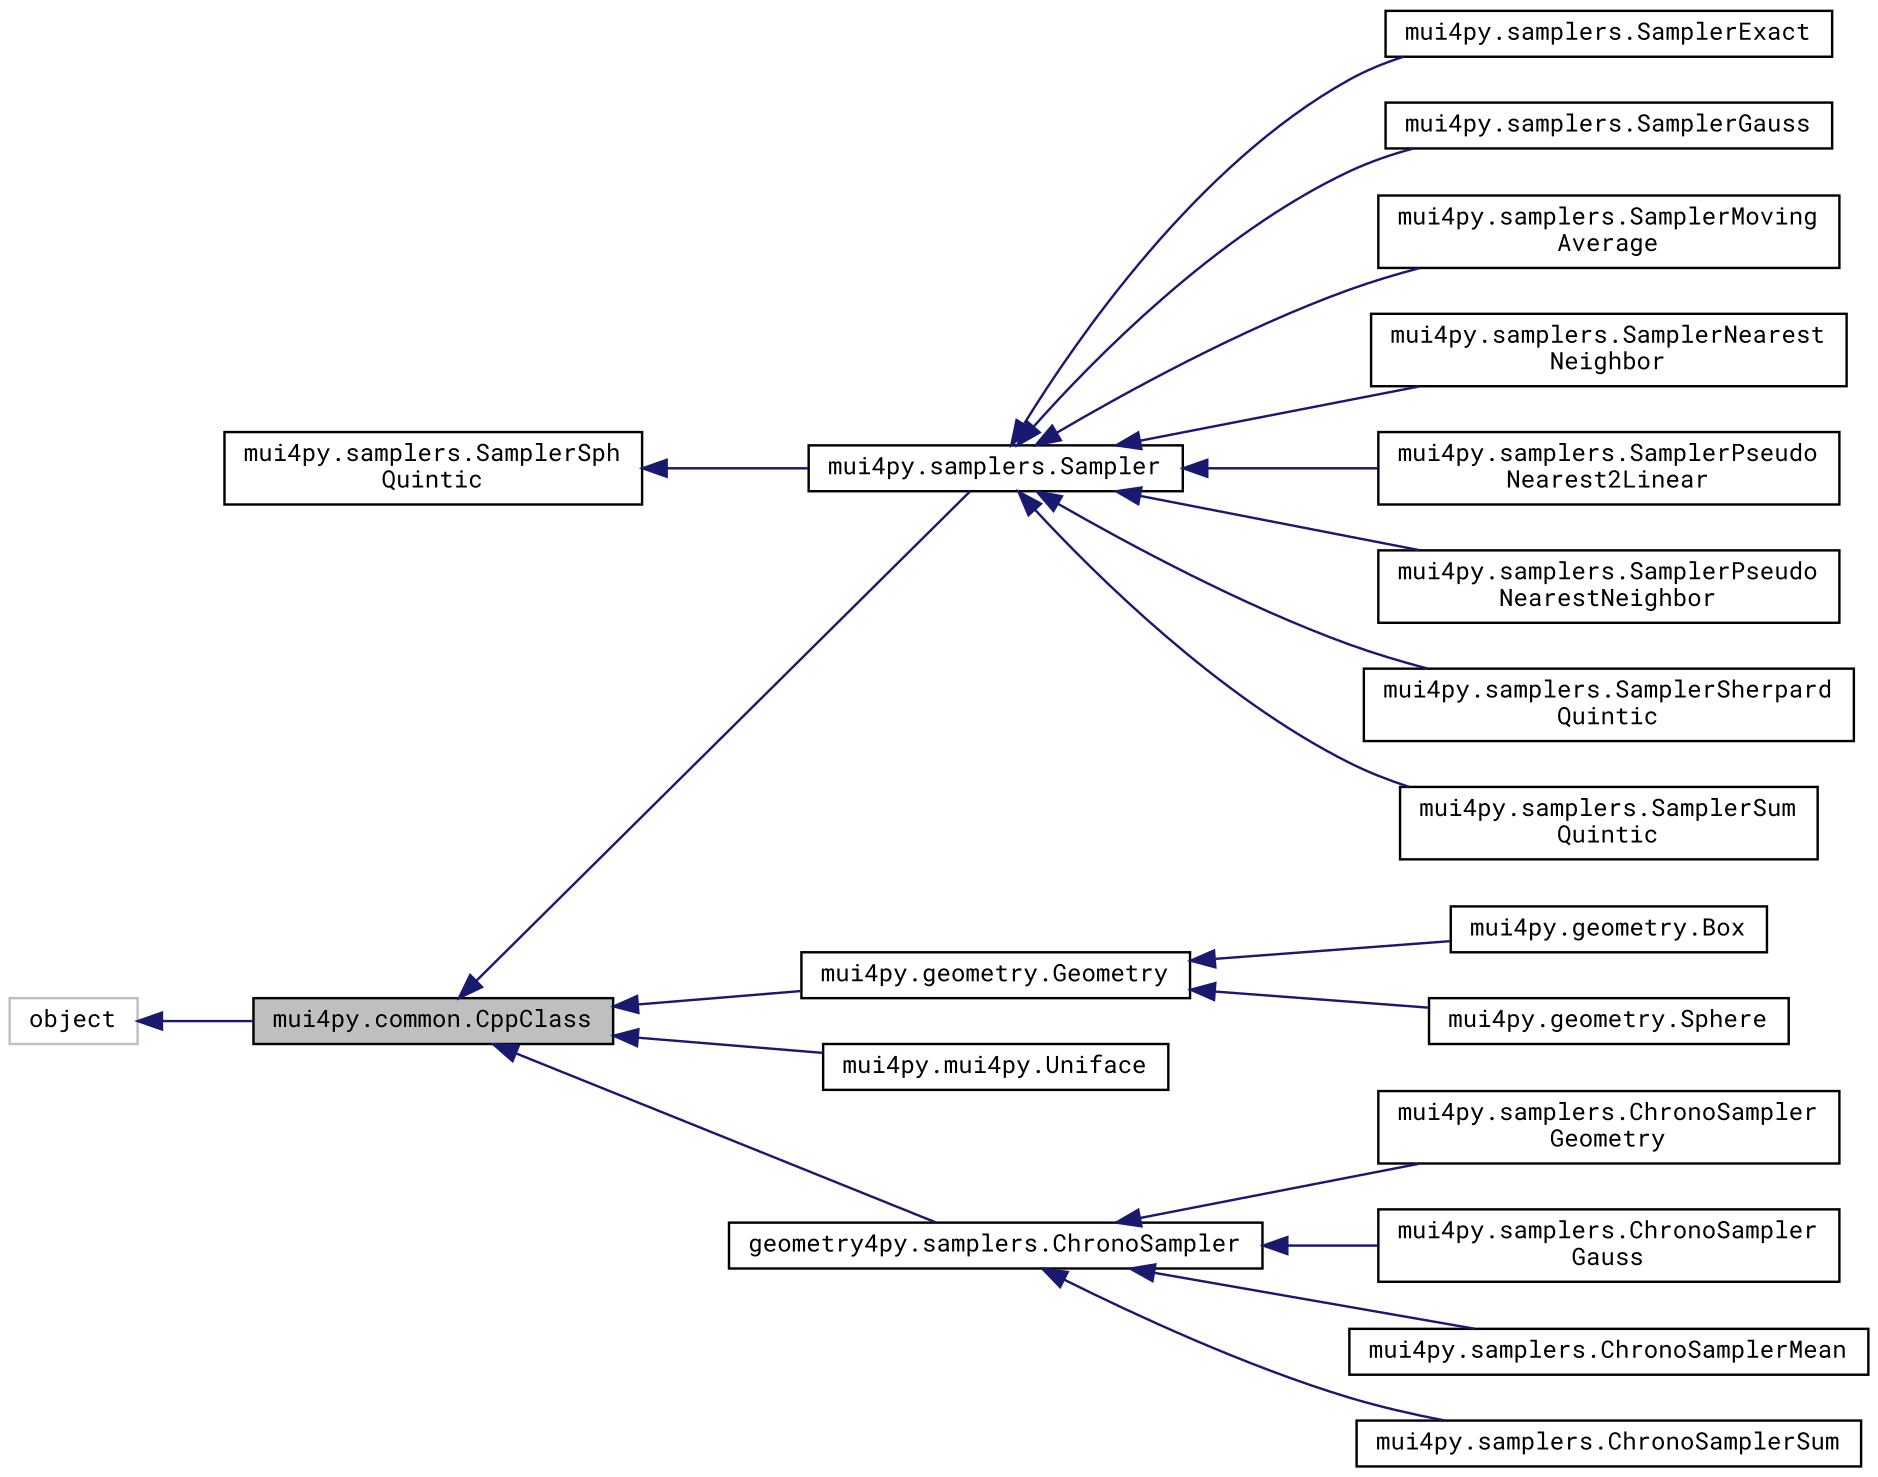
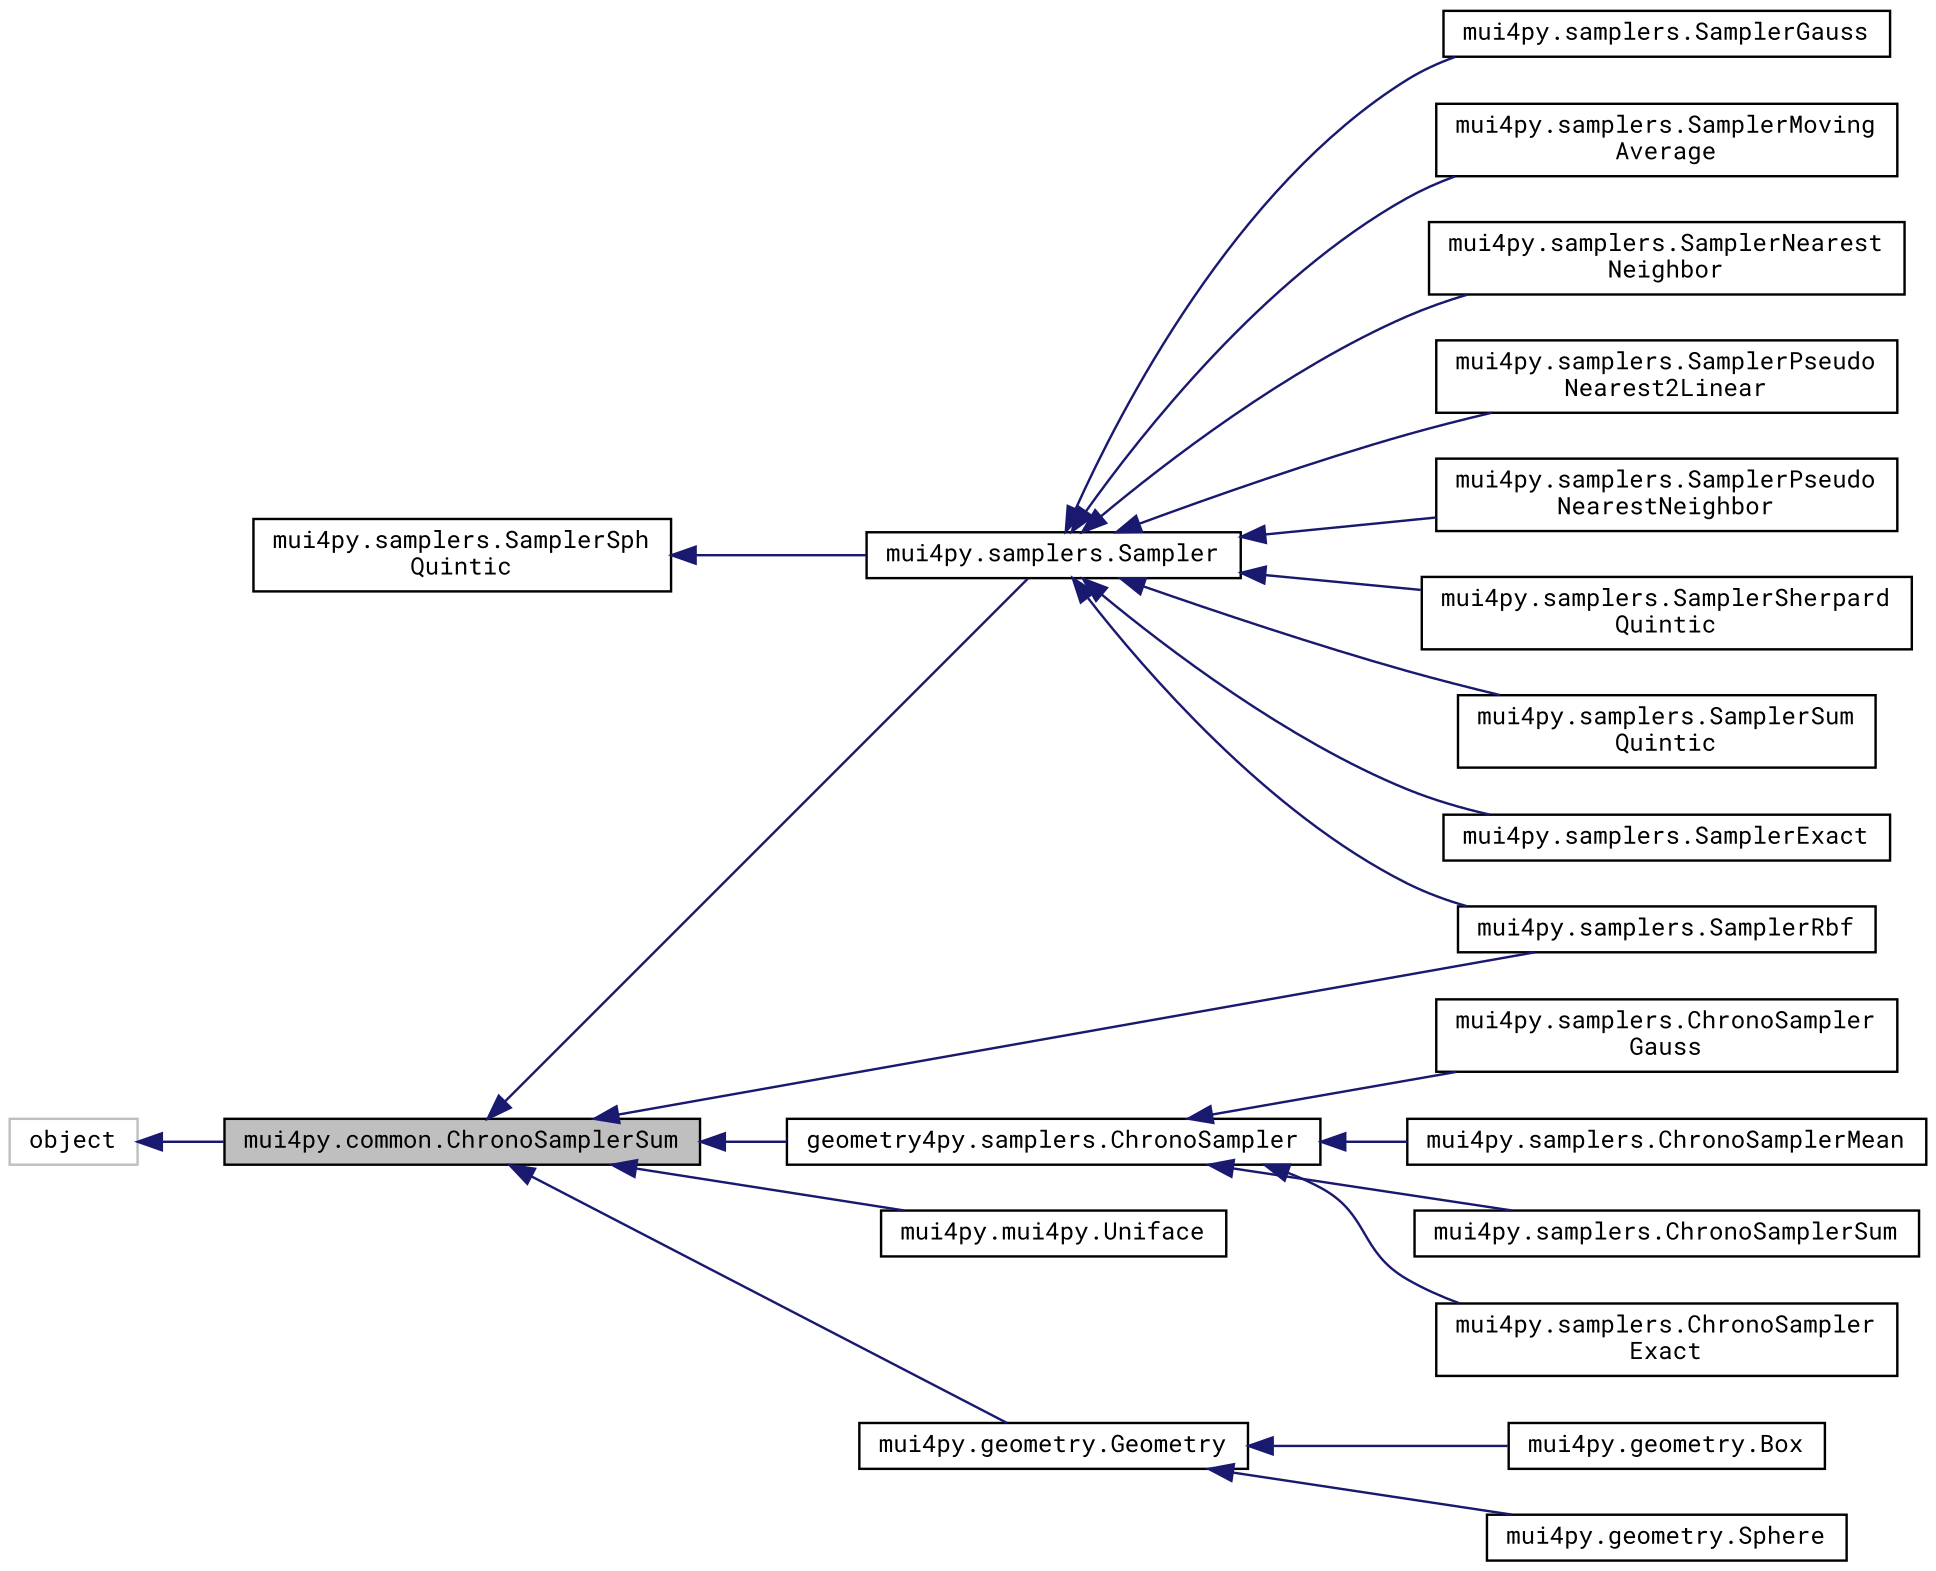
none -> (1667, 929)
(433, 1021) -> (462, 1142)
(1609, 1127) -> (1667, 1340)
